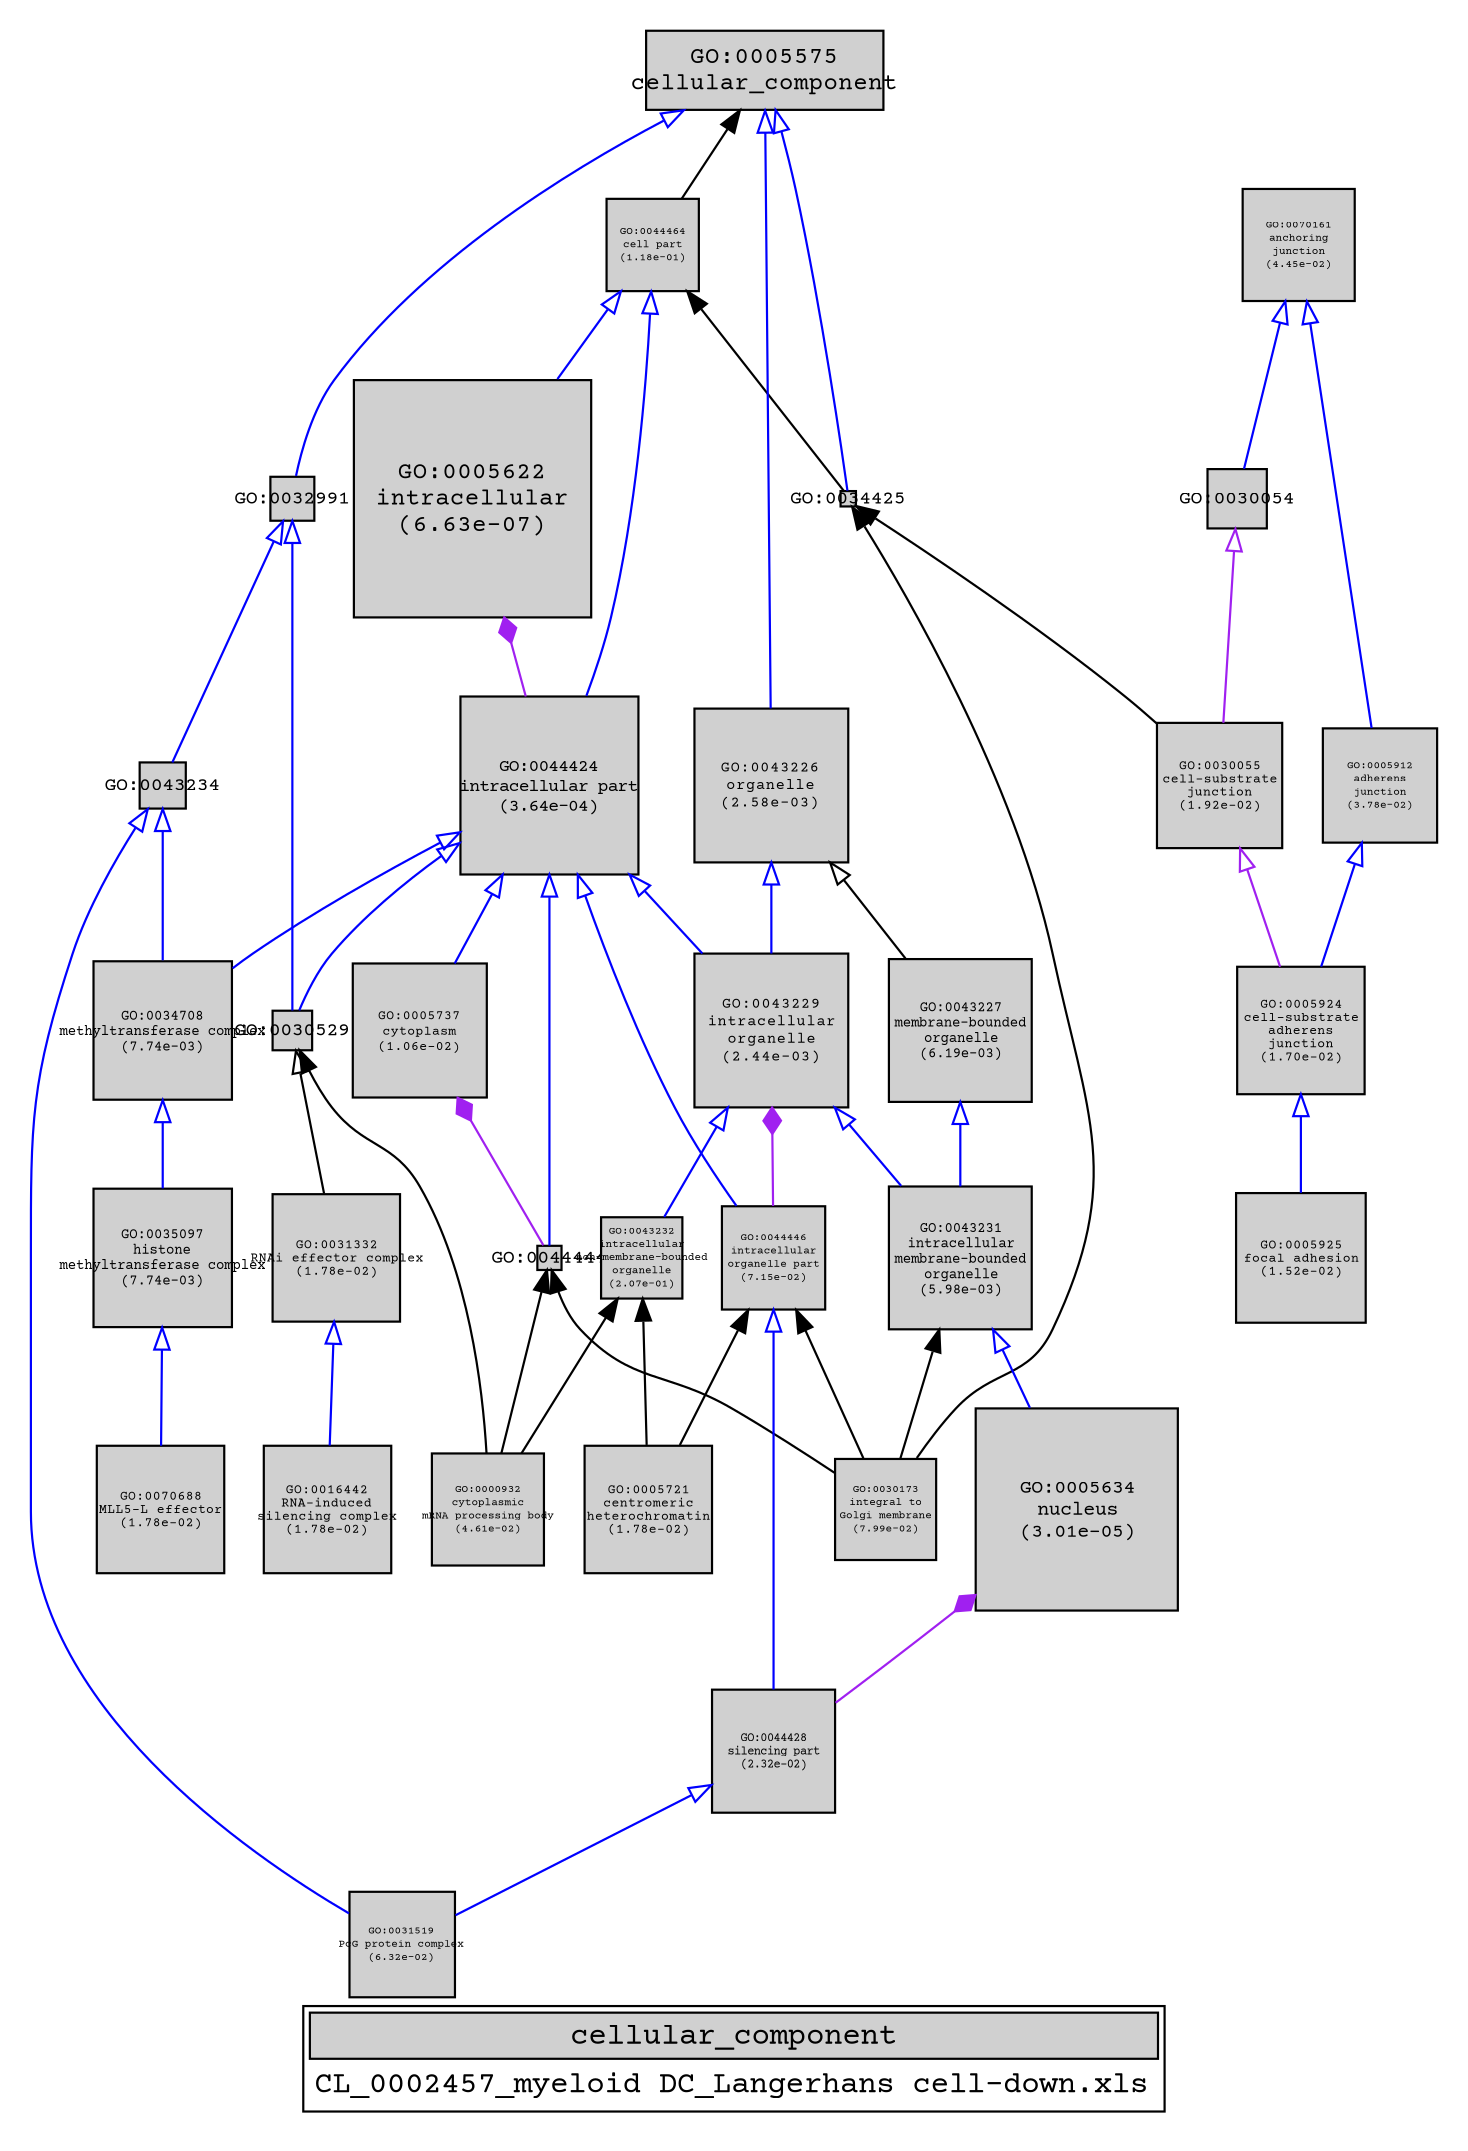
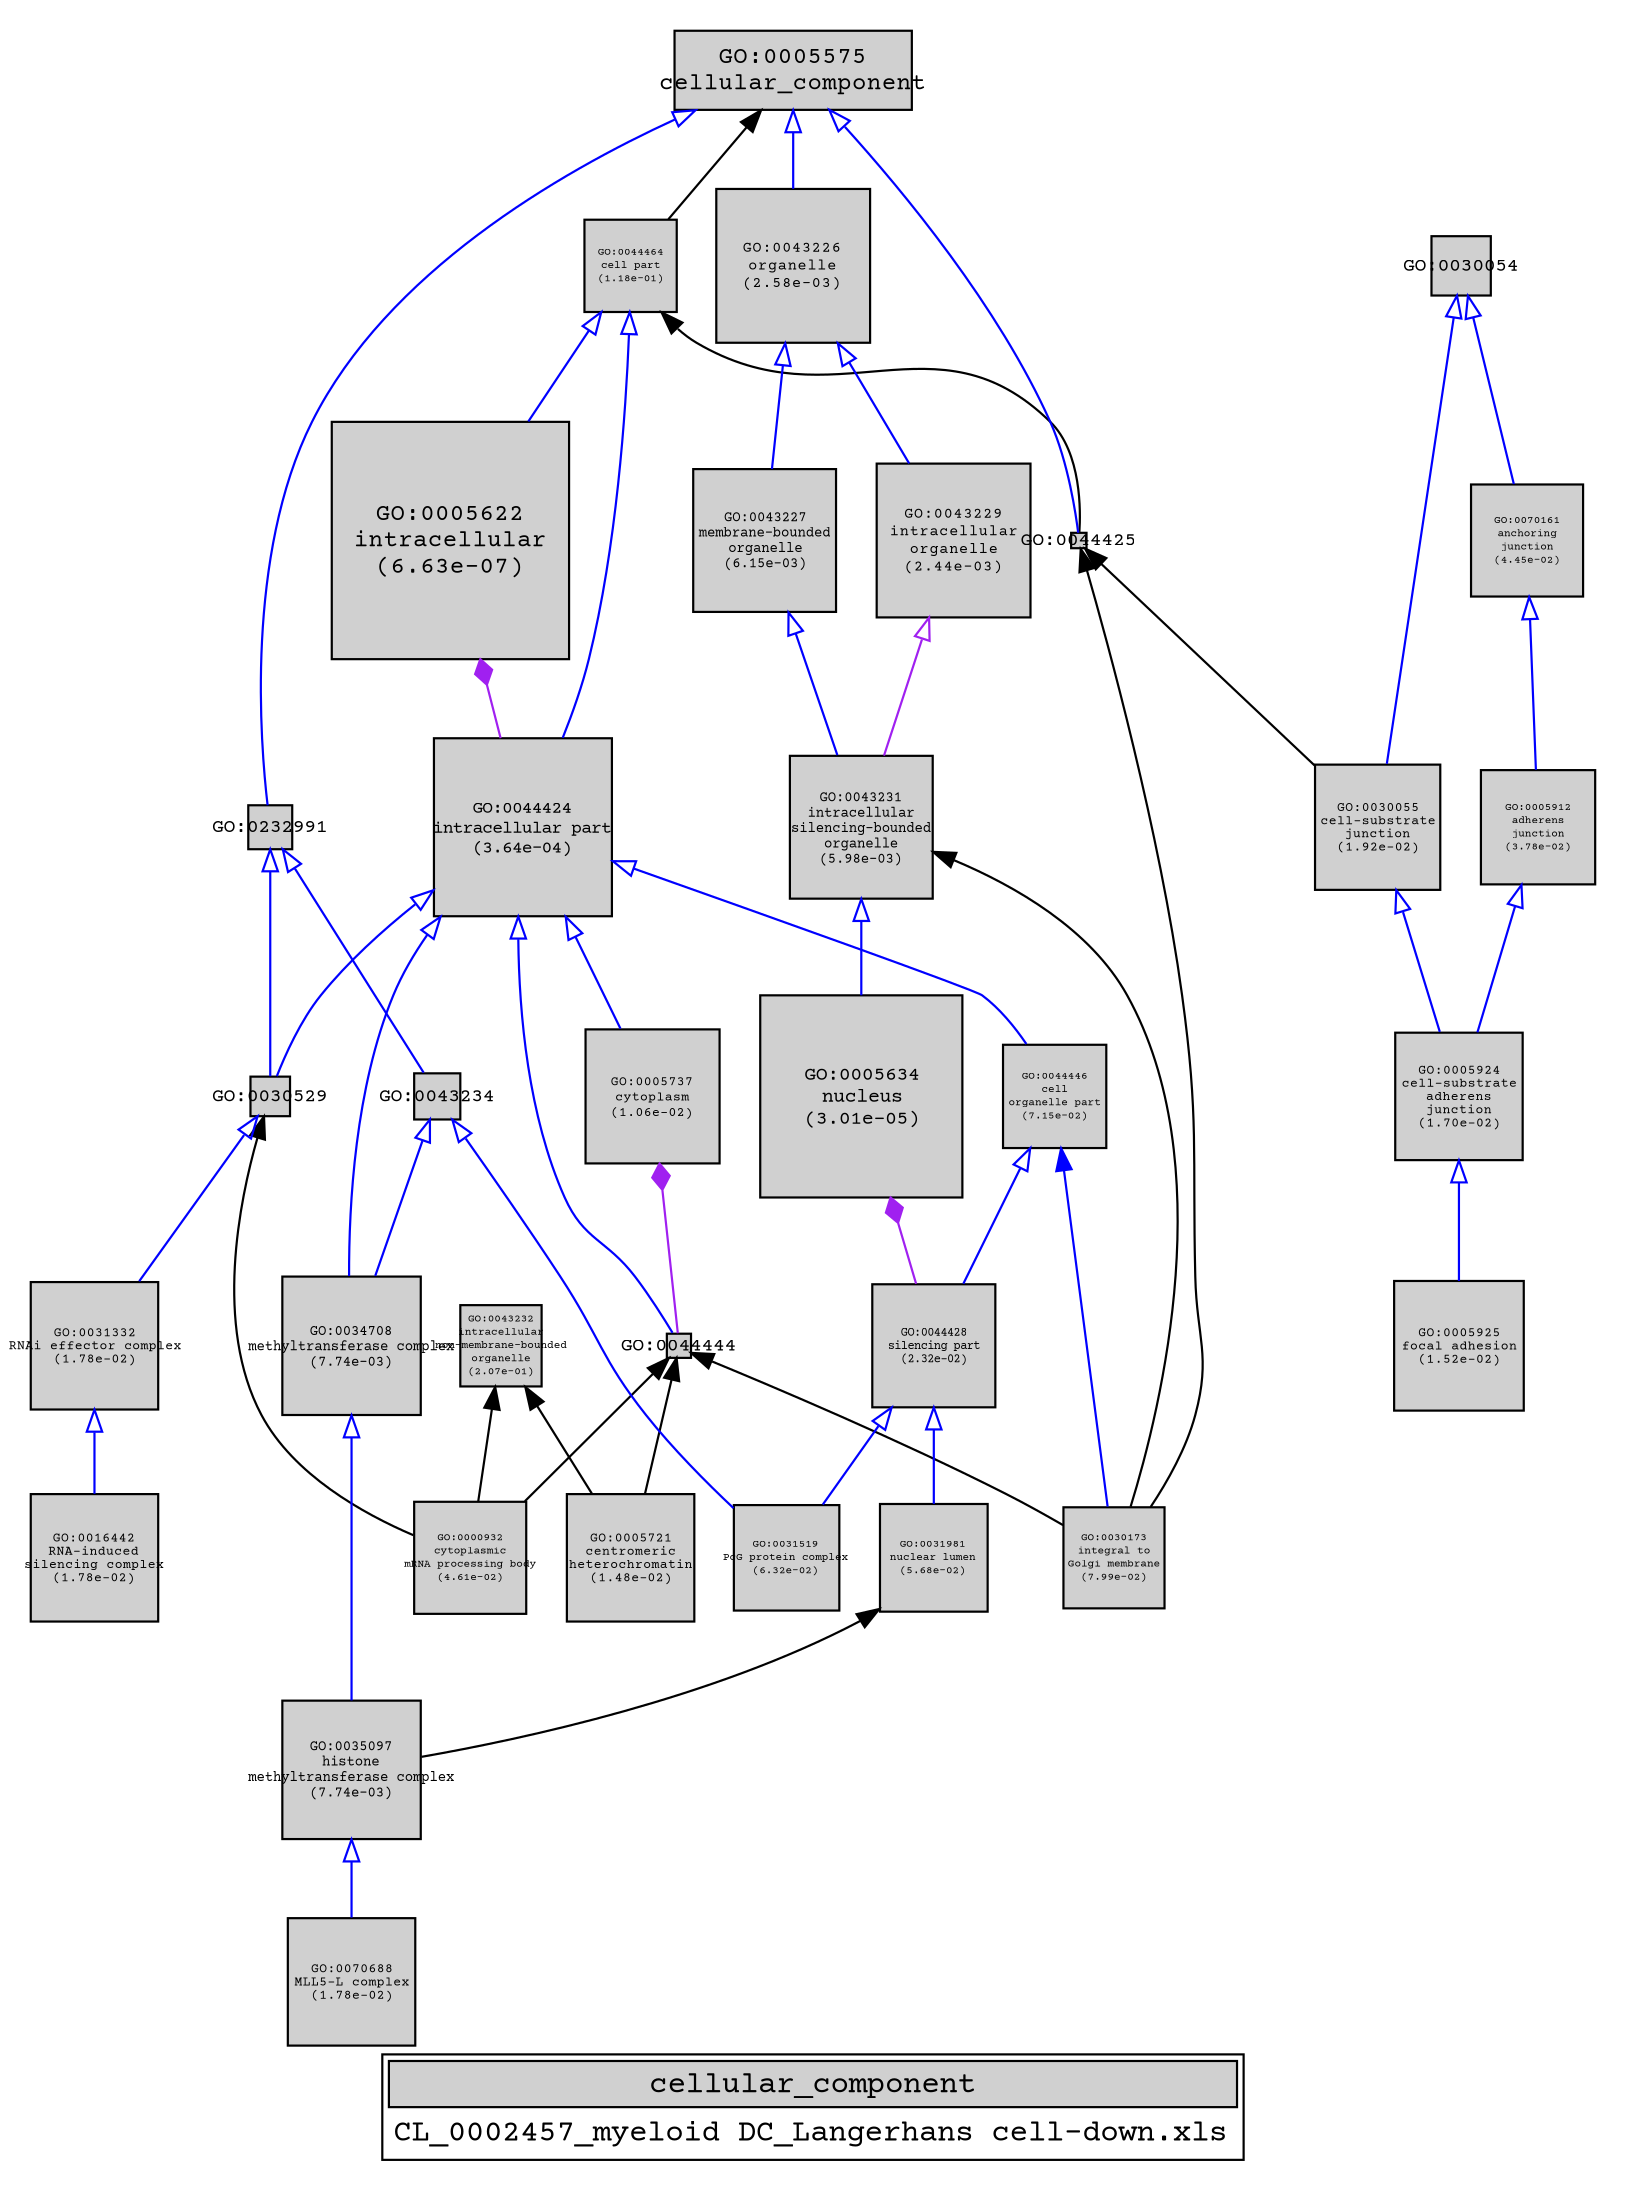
(1262, 396) -> (1494, 401)
(292, 499) -> (270, 827)
(848, 499) -> (1079, 541)
(1229, 637) -> (1420, 541)
(1264, 918) -> (1421, 972)
(875, 919) -> (777, 417)
(674, 922) -> none
(961, 1053) -> (766, 563)
(312, 1133) -> (192, 1208)
(875, 1155) -> (903, 698)
(773, 1170) -> none
(690, 1172) -> none
(775, 1250) -> (1056, 1089)
(961, 1258) -> (861, 828)
(712, 1382) -> (656, 1448)
(834, 1394) -> (1086, 1339)
(162, 1509) -> (353, 1982)
(649, 1529) -> (632, 1577)
none -> (934, 1558)
